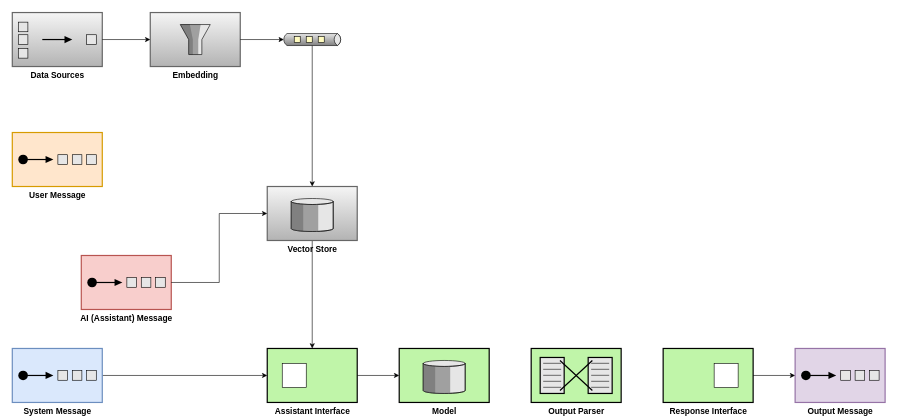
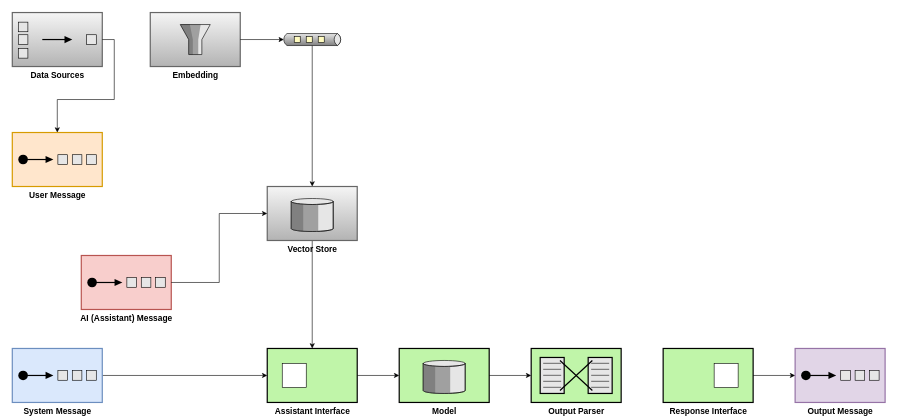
(129, 39) -> (86, 99)
none -> (508, 375)
